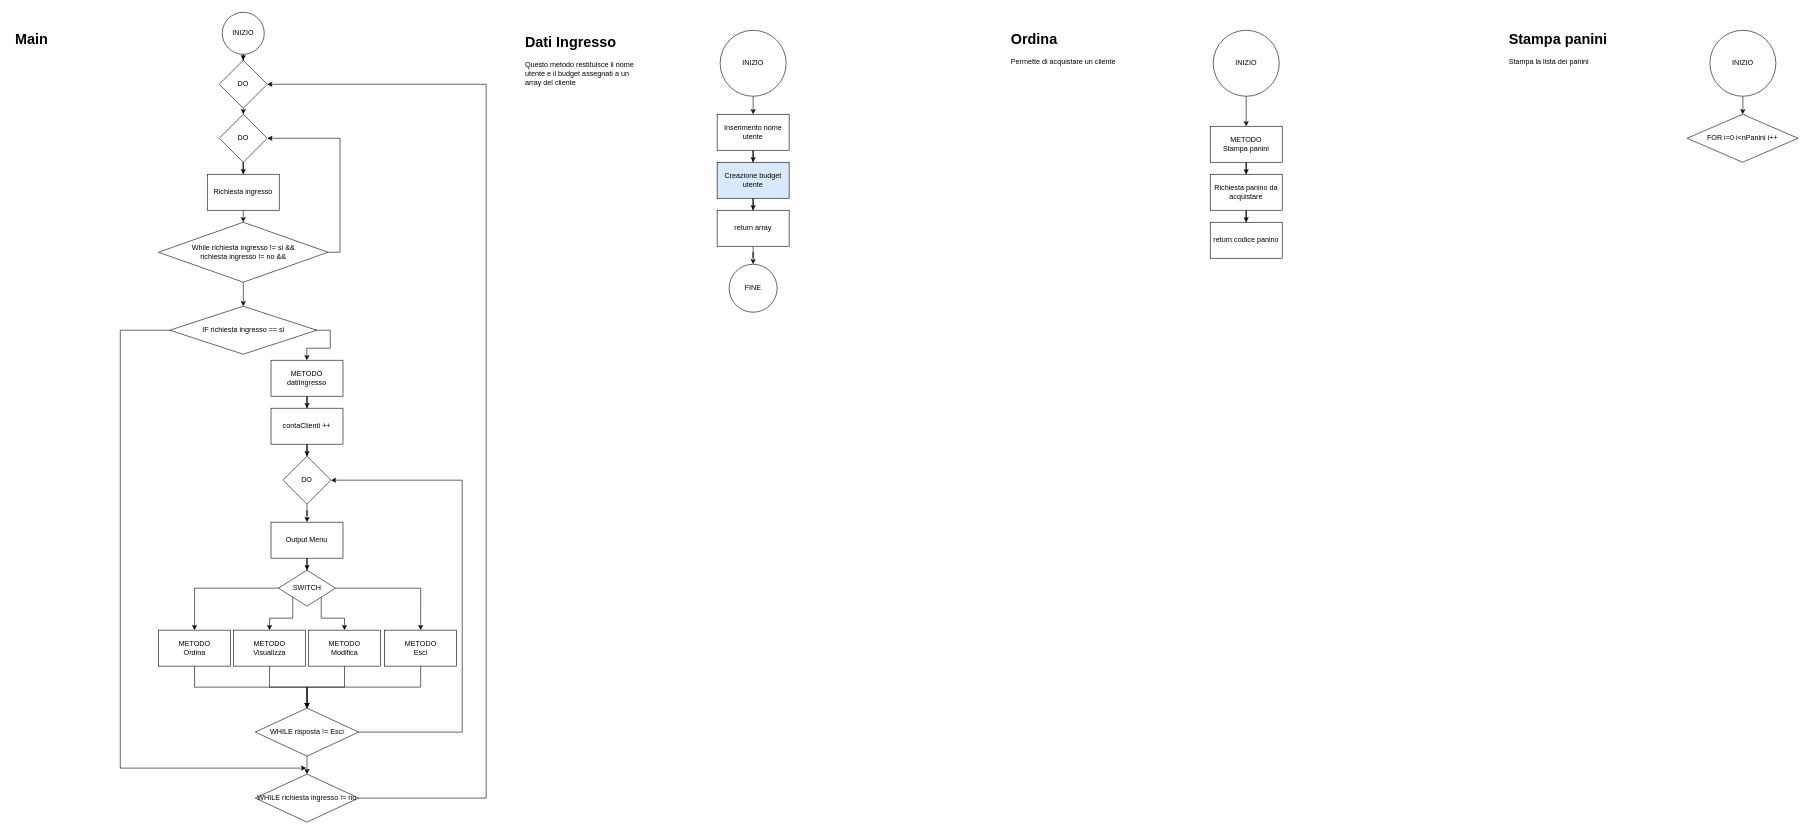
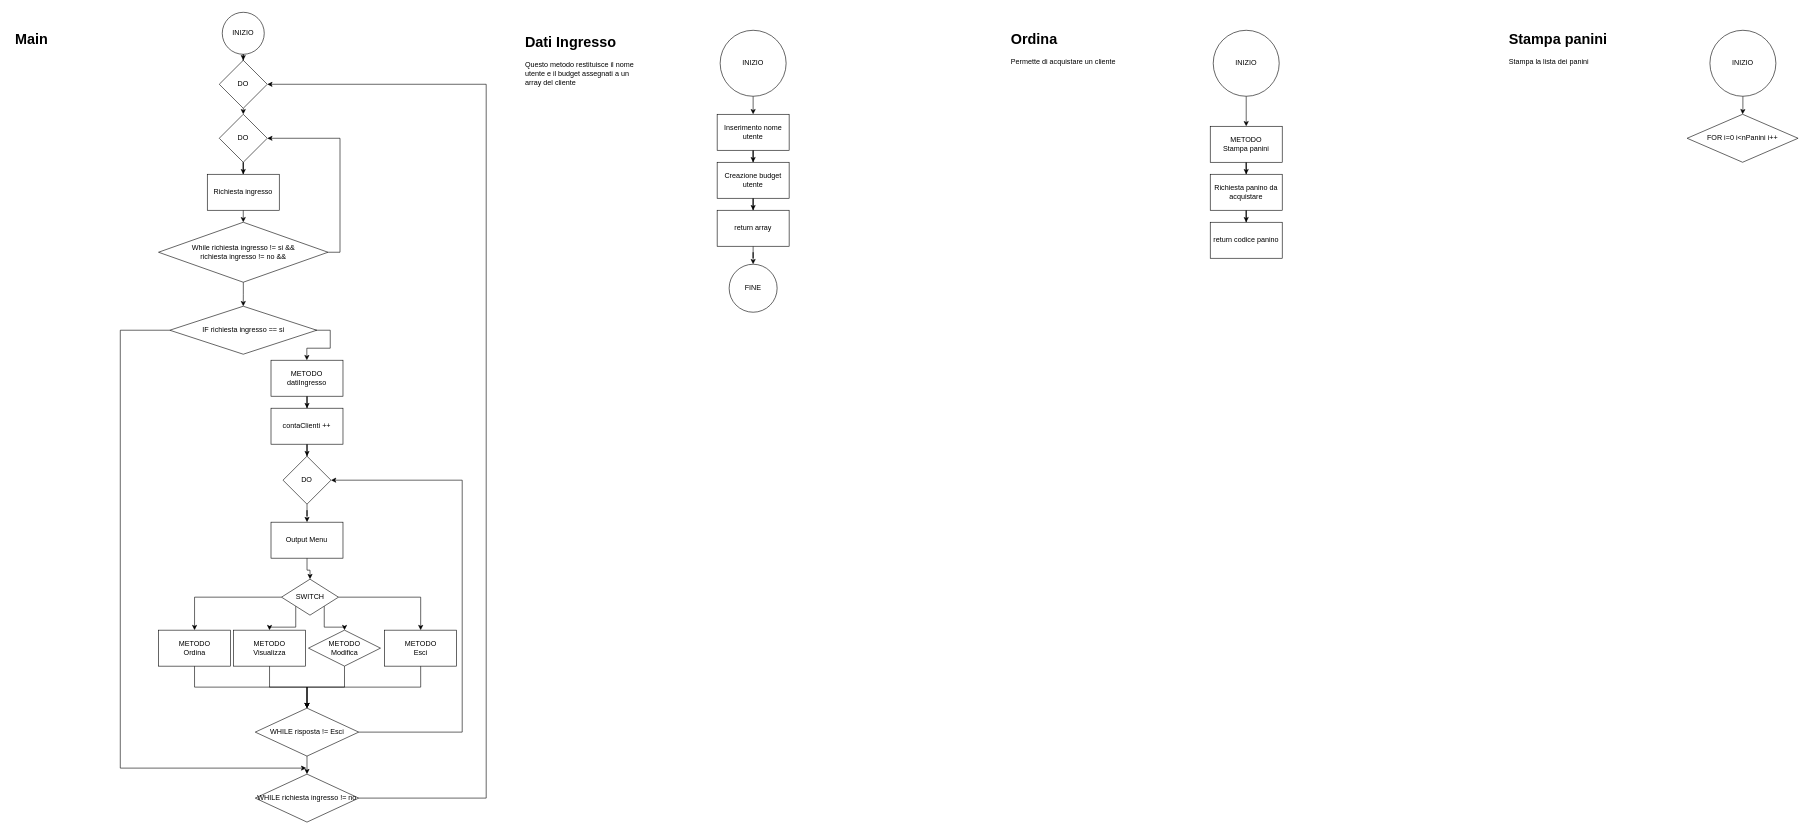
(753, 180) -> (753, 180)
(307, 588) -> (310, 597)
(345, 648) -> (345, 648)
